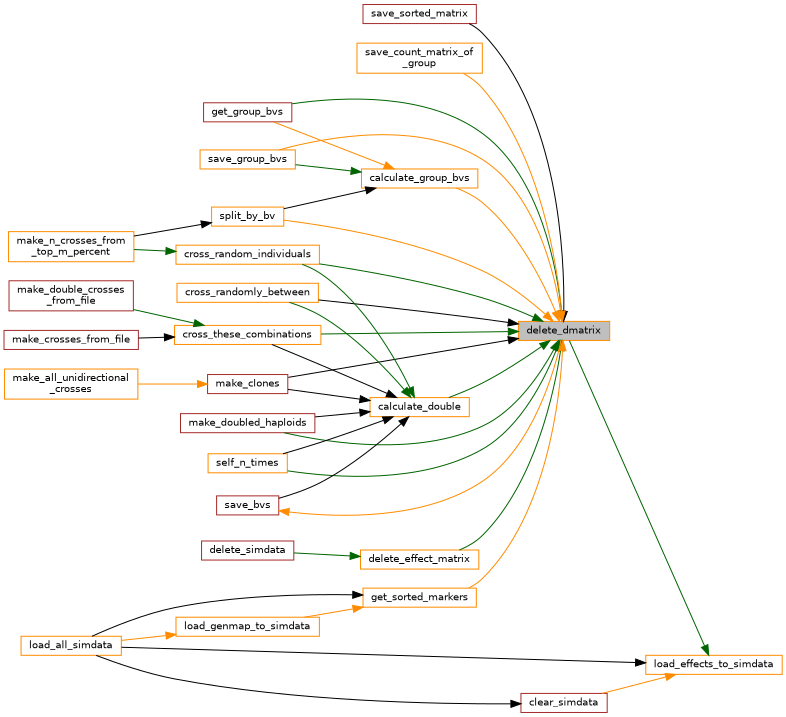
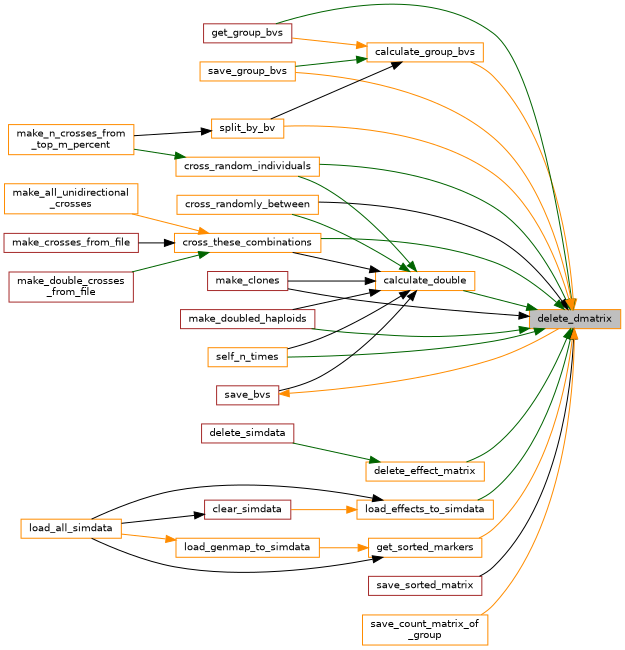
(168, 384) -> (165, 222)
(637, 493) -> (539, 429)
